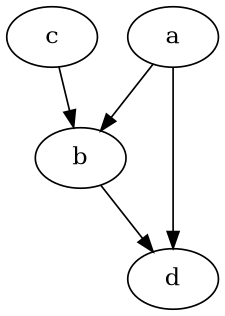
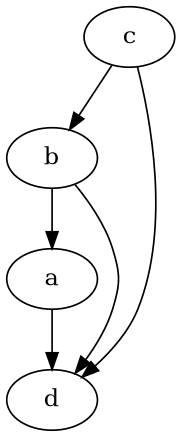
(132, 91) -> (52, 210)
none -> (155, 224)
